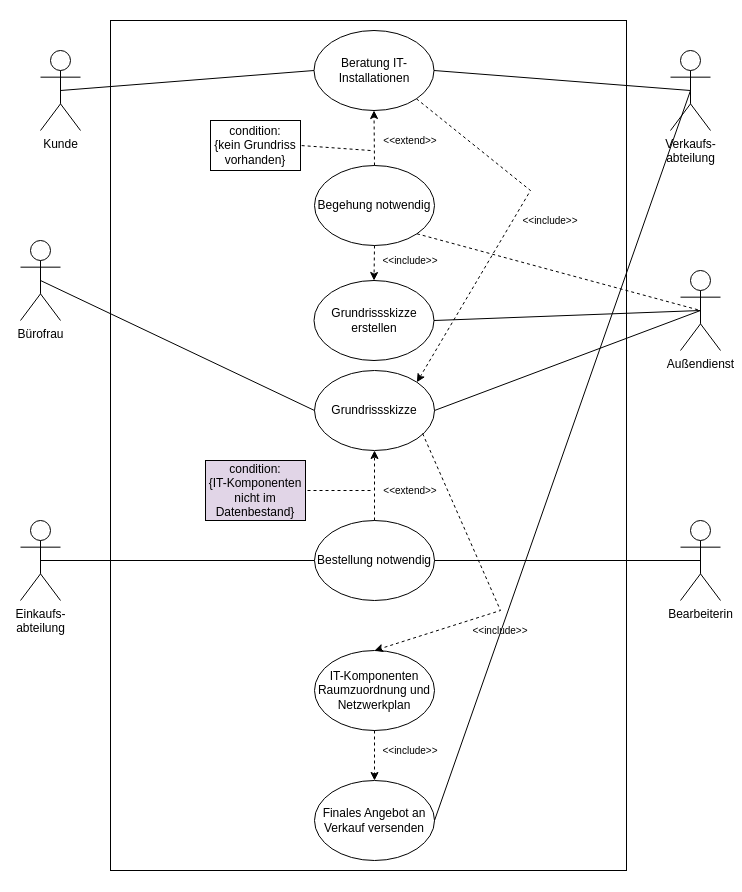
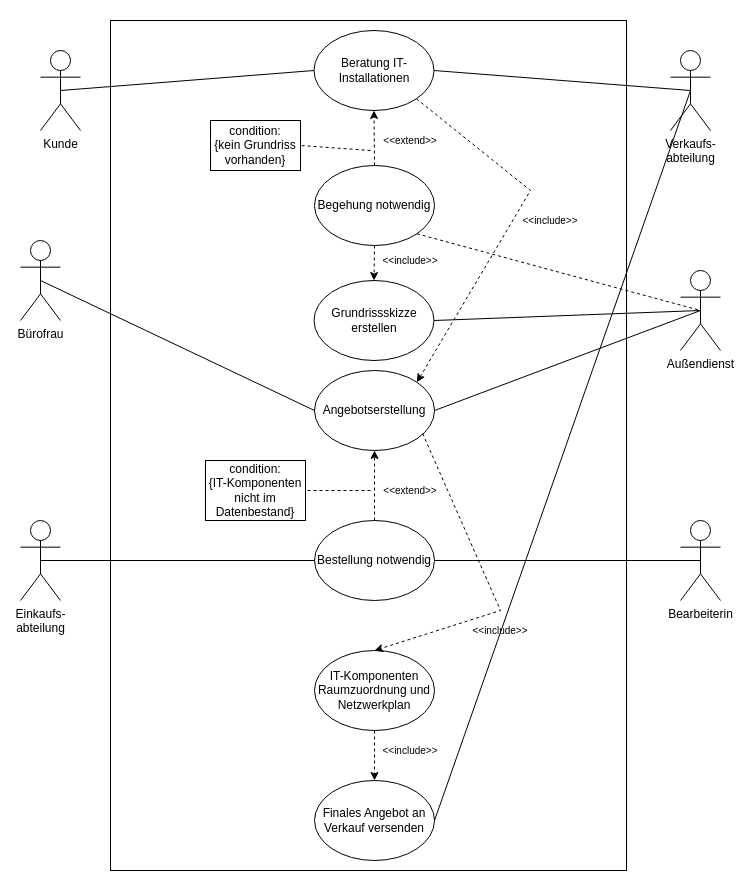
(375, 411) -> (375, 411)
(256, 491) -> (256, 491)
